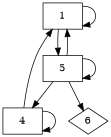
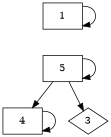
(58, 39) -> none
(68, 46) -> none
(31, 70) -> none
(88, 121) -> (88, 121)
